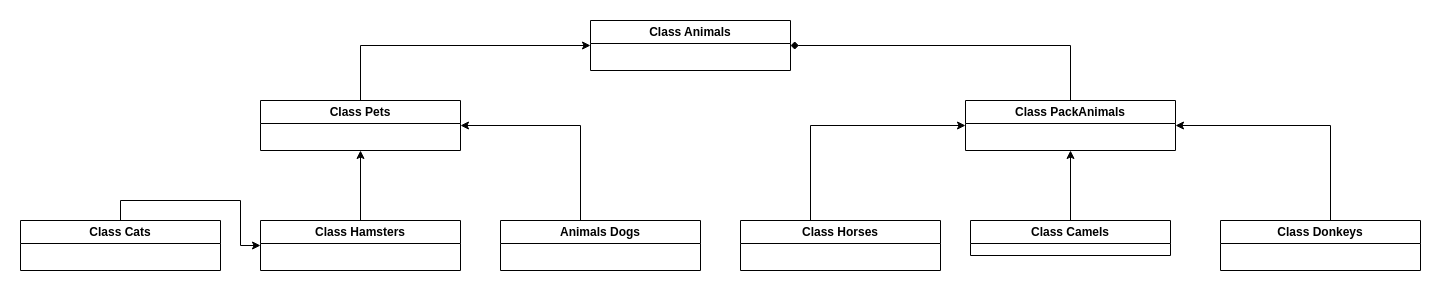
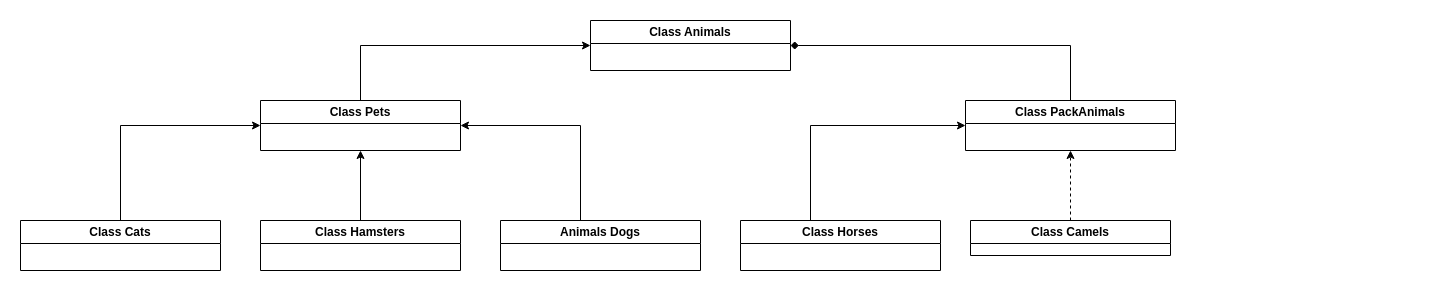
(1304, 126) -> none
(1071, 189) -> (1071, 189)
(209, 201) -> (149, 126)
(1321, 246) -> none
